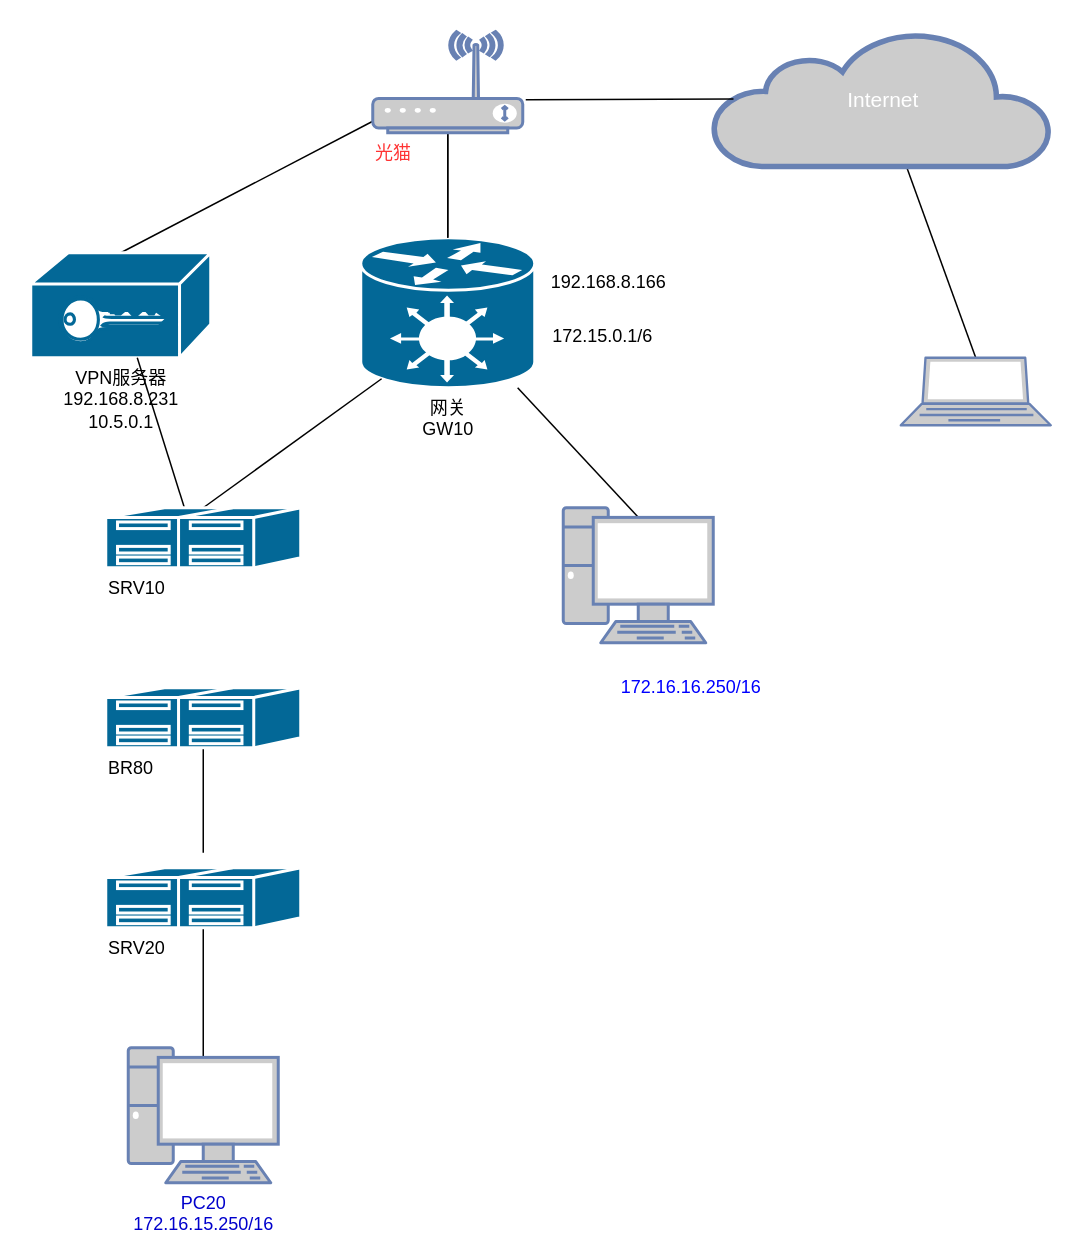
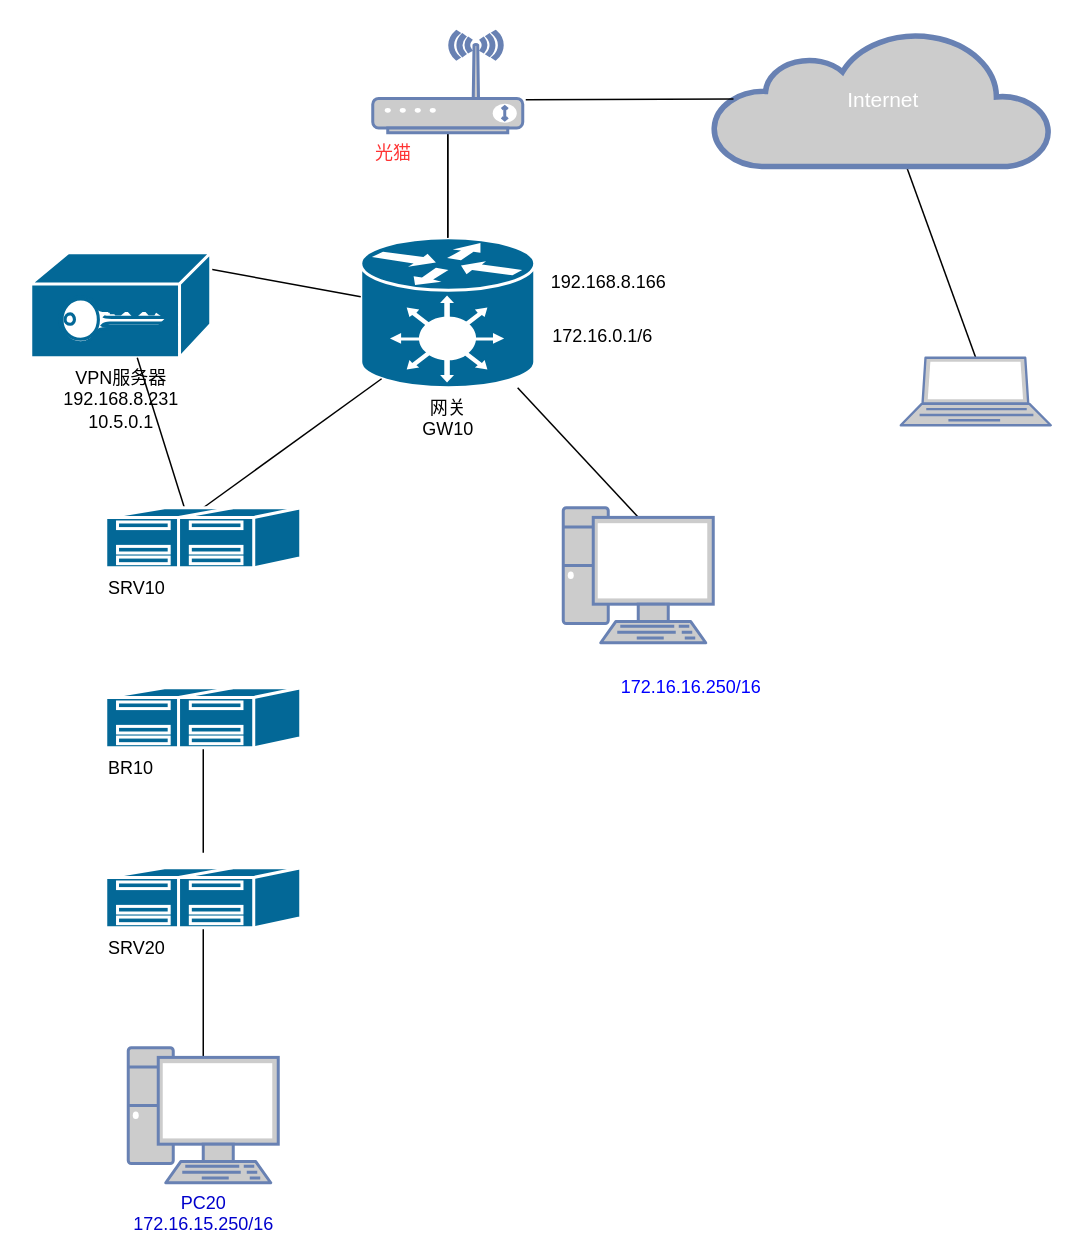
(247, 187) -> (285, 283)
(603, 337) -> (603, 337)
(129, 769) -> (129, 769)
